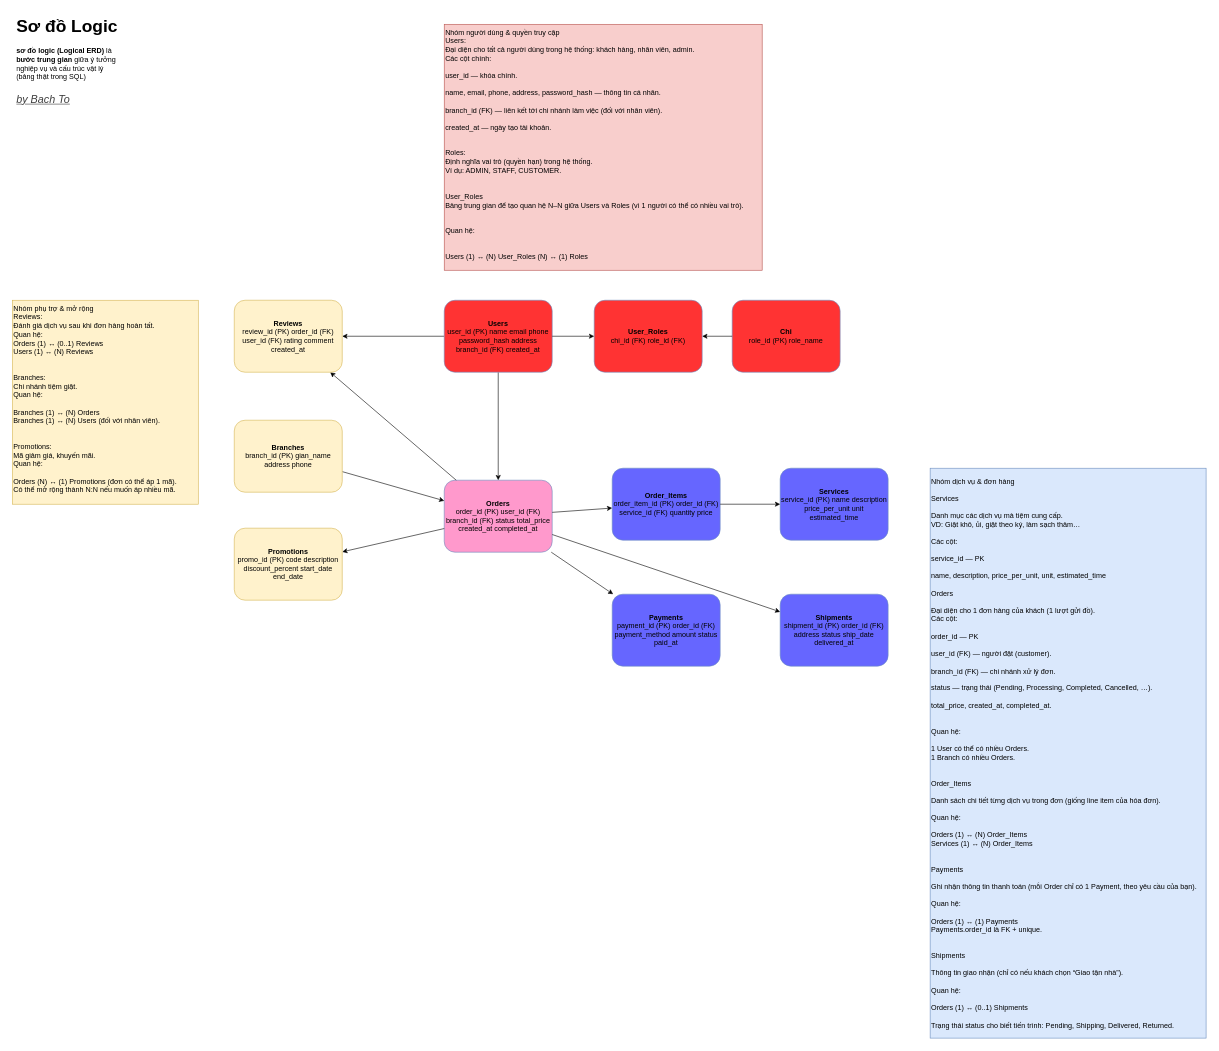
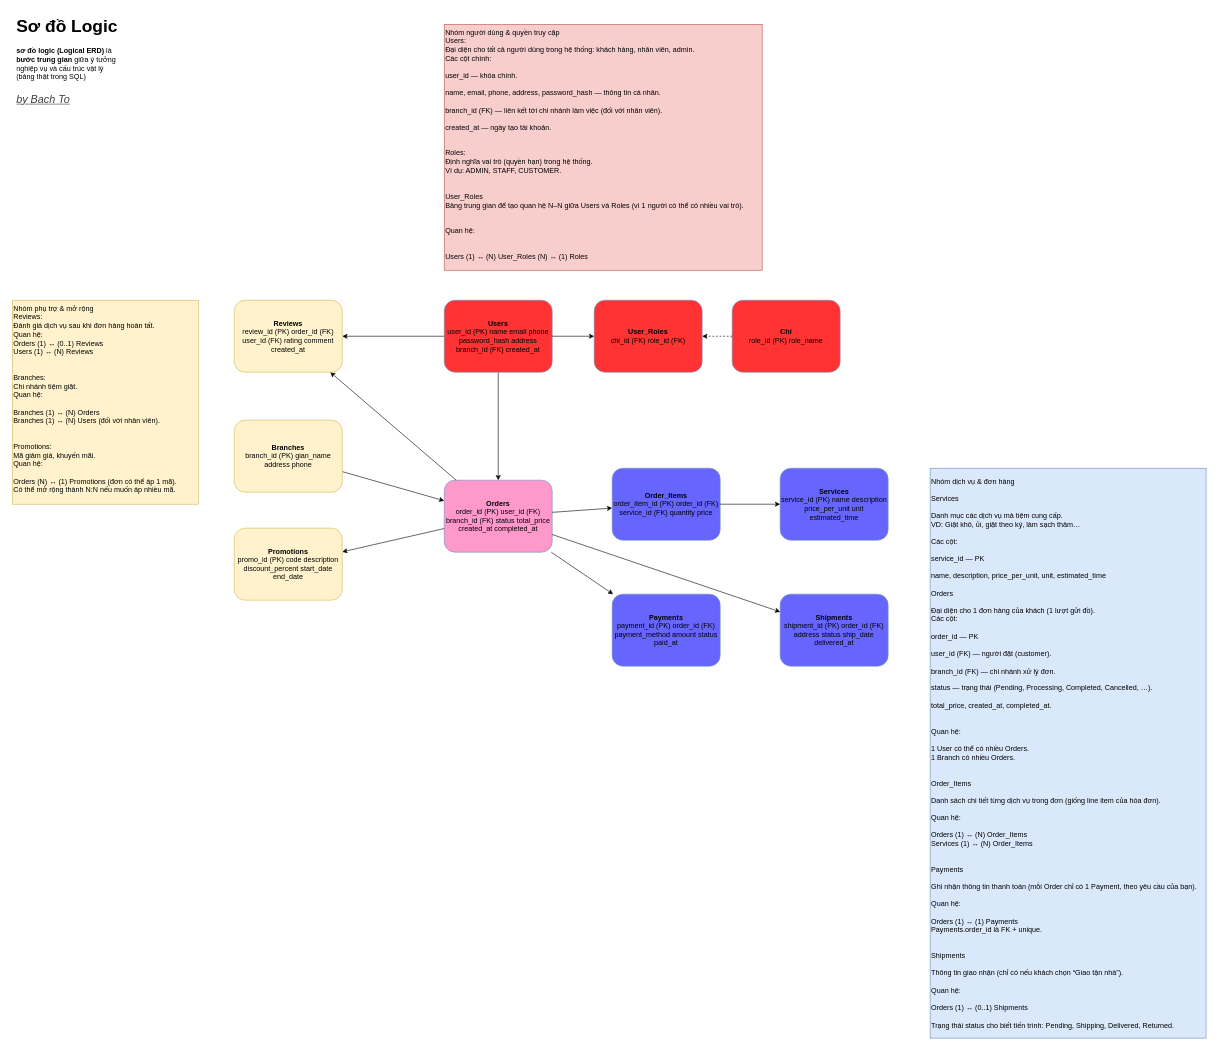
(719, 336) -> (719, 336)
